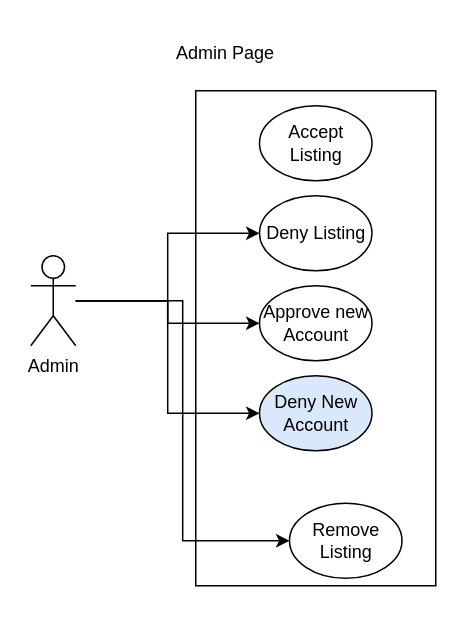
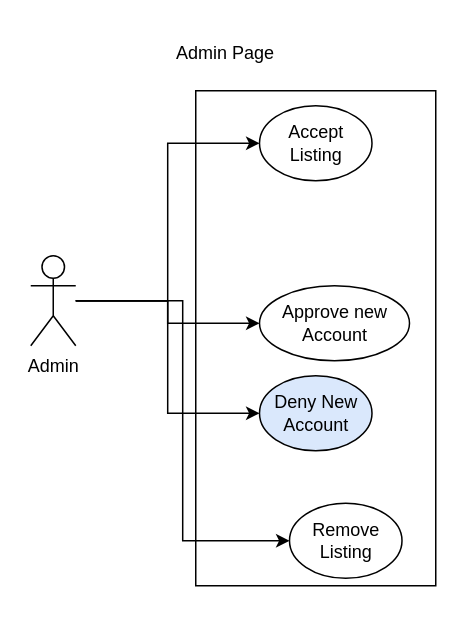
none -> (168, 146)
(209, 233) -> none
(316, 233) -> none
(316, 323) -> (335, 323)
